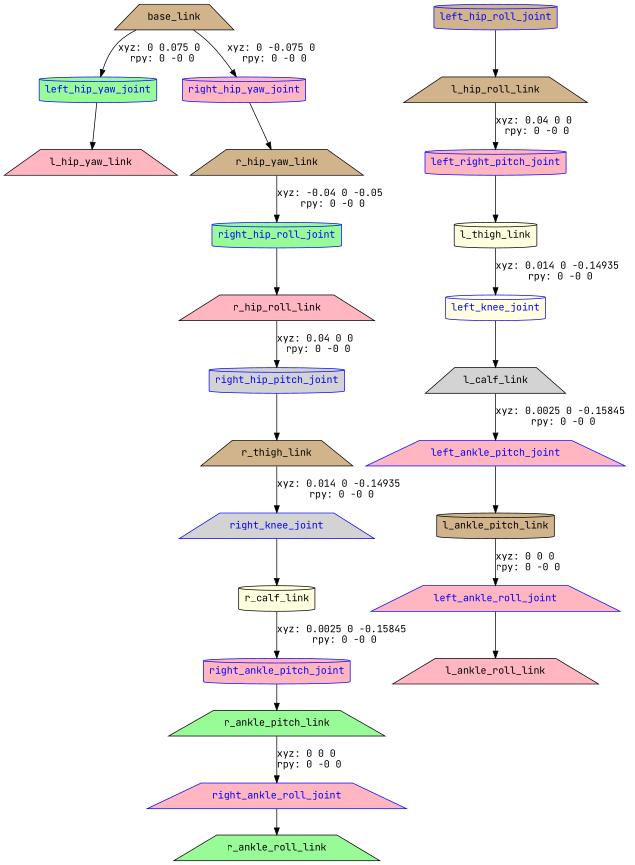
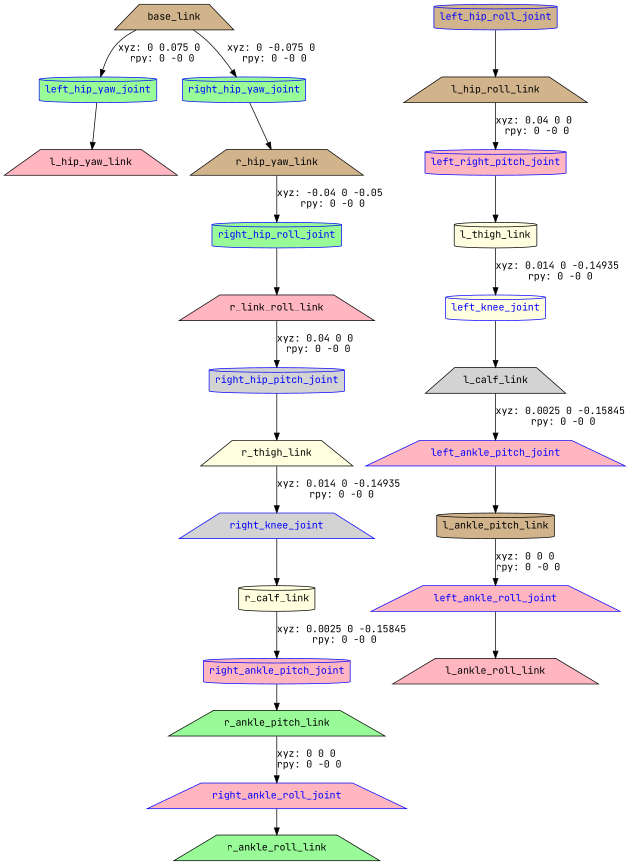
(244, 90) -> (244, 90)
(277, 308) -> (277, 308)
(277, 453) -> (277, 453)
